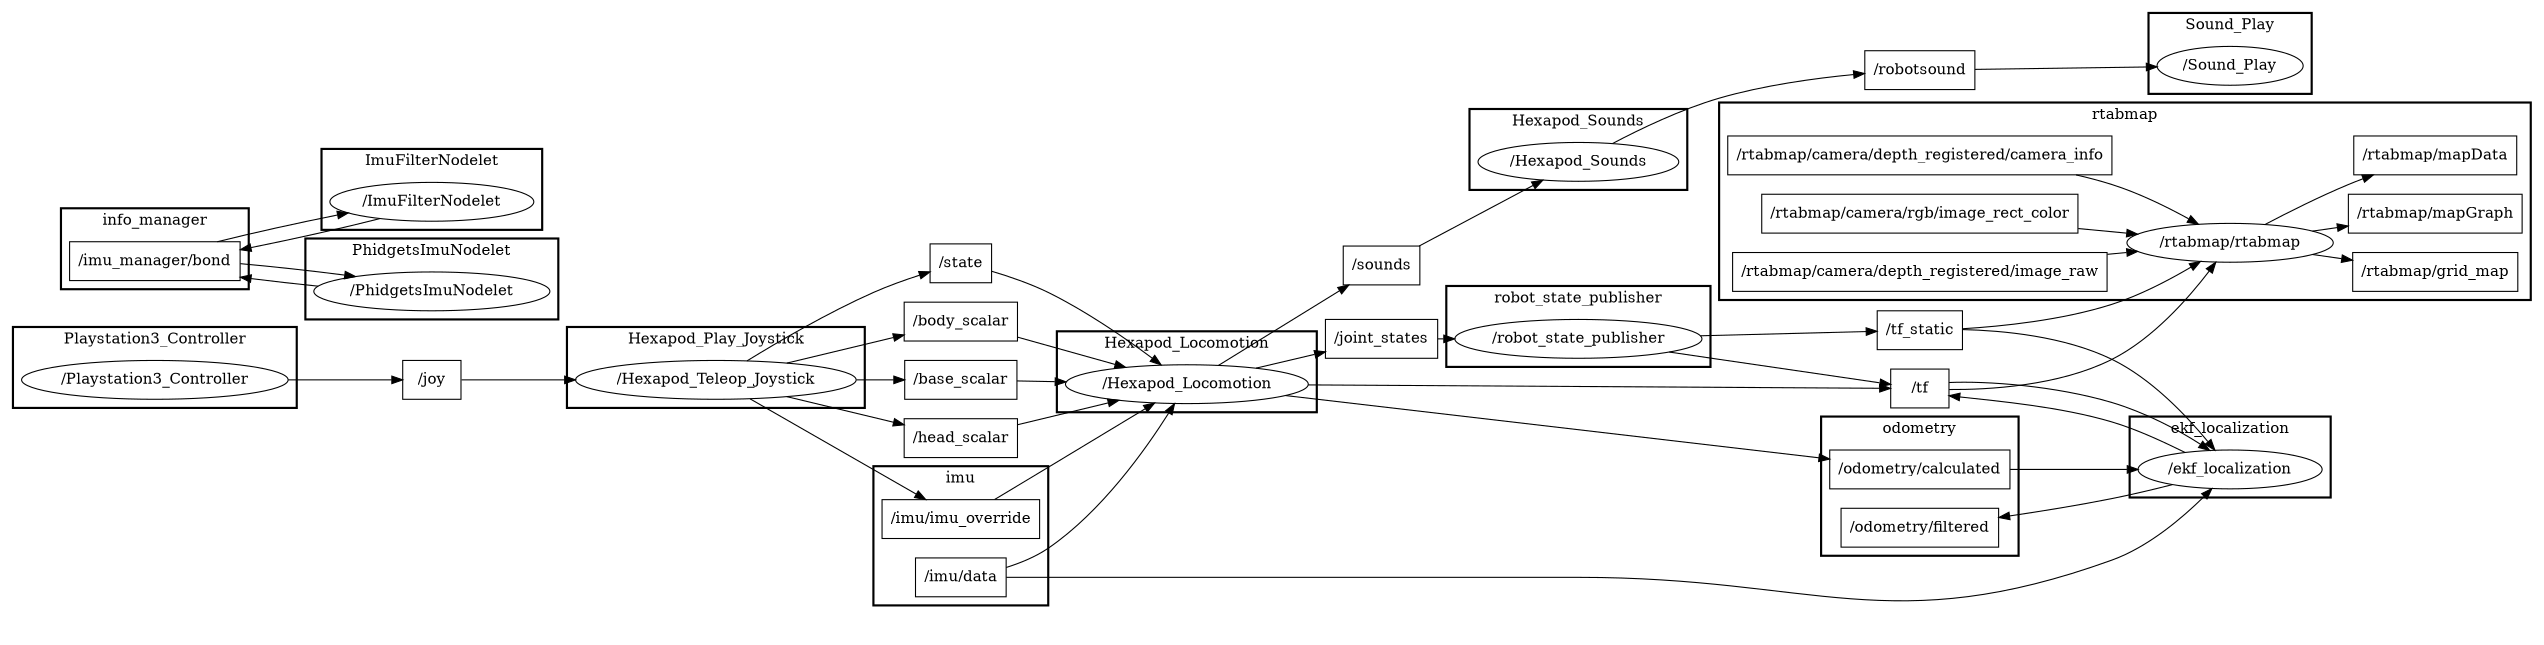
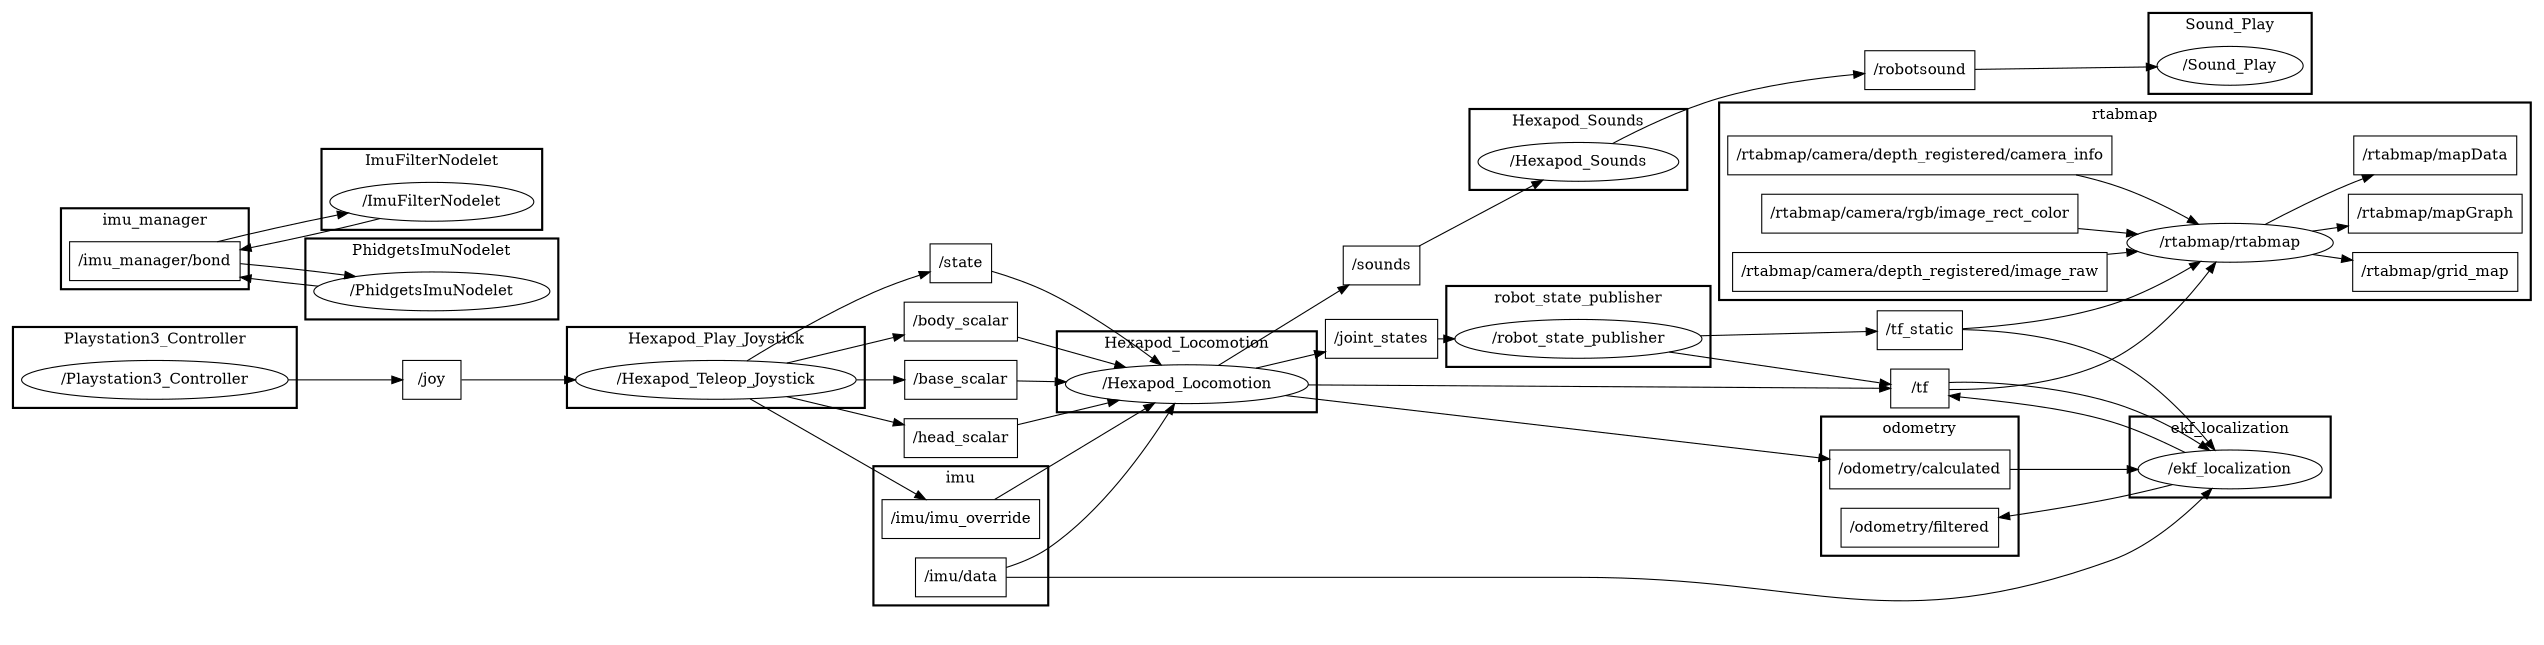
(155, 221) -> (155, 221)
